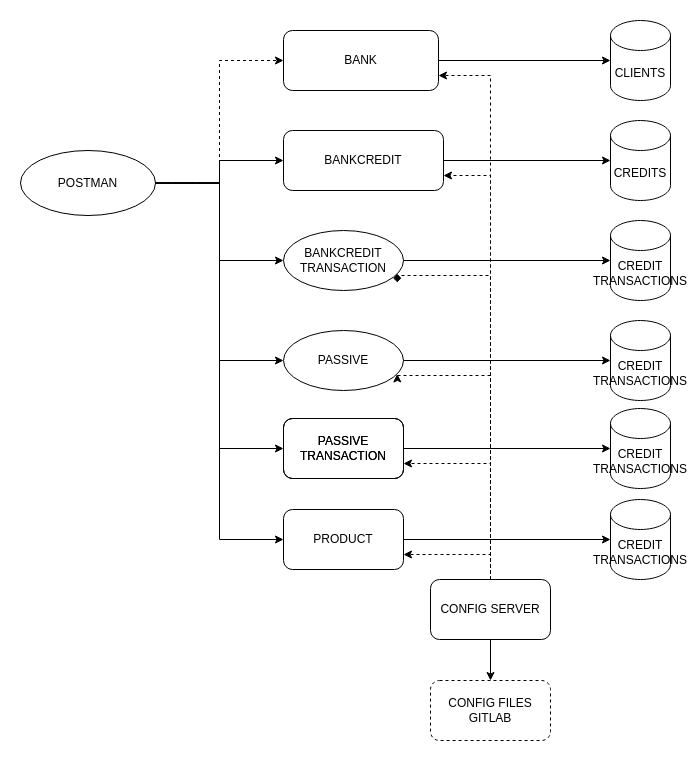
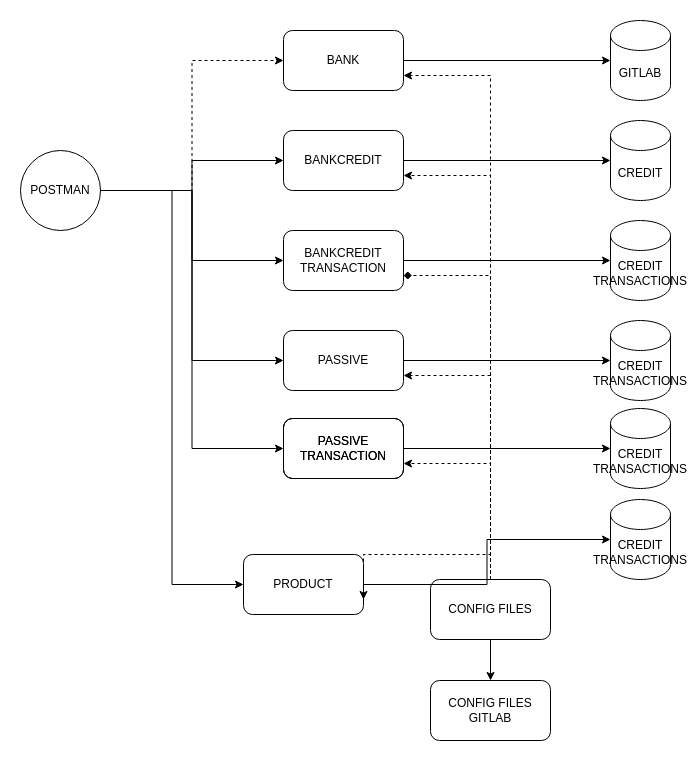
(361, 61) -> (344, 61)
(641, 74) -> (641, 74)
(364, 161) -> (344, 161)
(641, 174) -> (641, 174)
(88, 183) -> (61, 191)
(344, 261) -> (344, 261)
(344, 361) -> (344, 361)
(344, 540) -> (304, 585)
(491, 610) -> (491, 610)
(491, 711) -> (491, 711)
